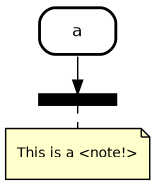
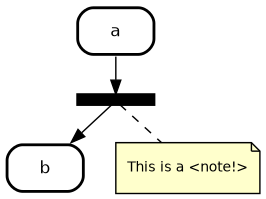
none -> (45, 168)
